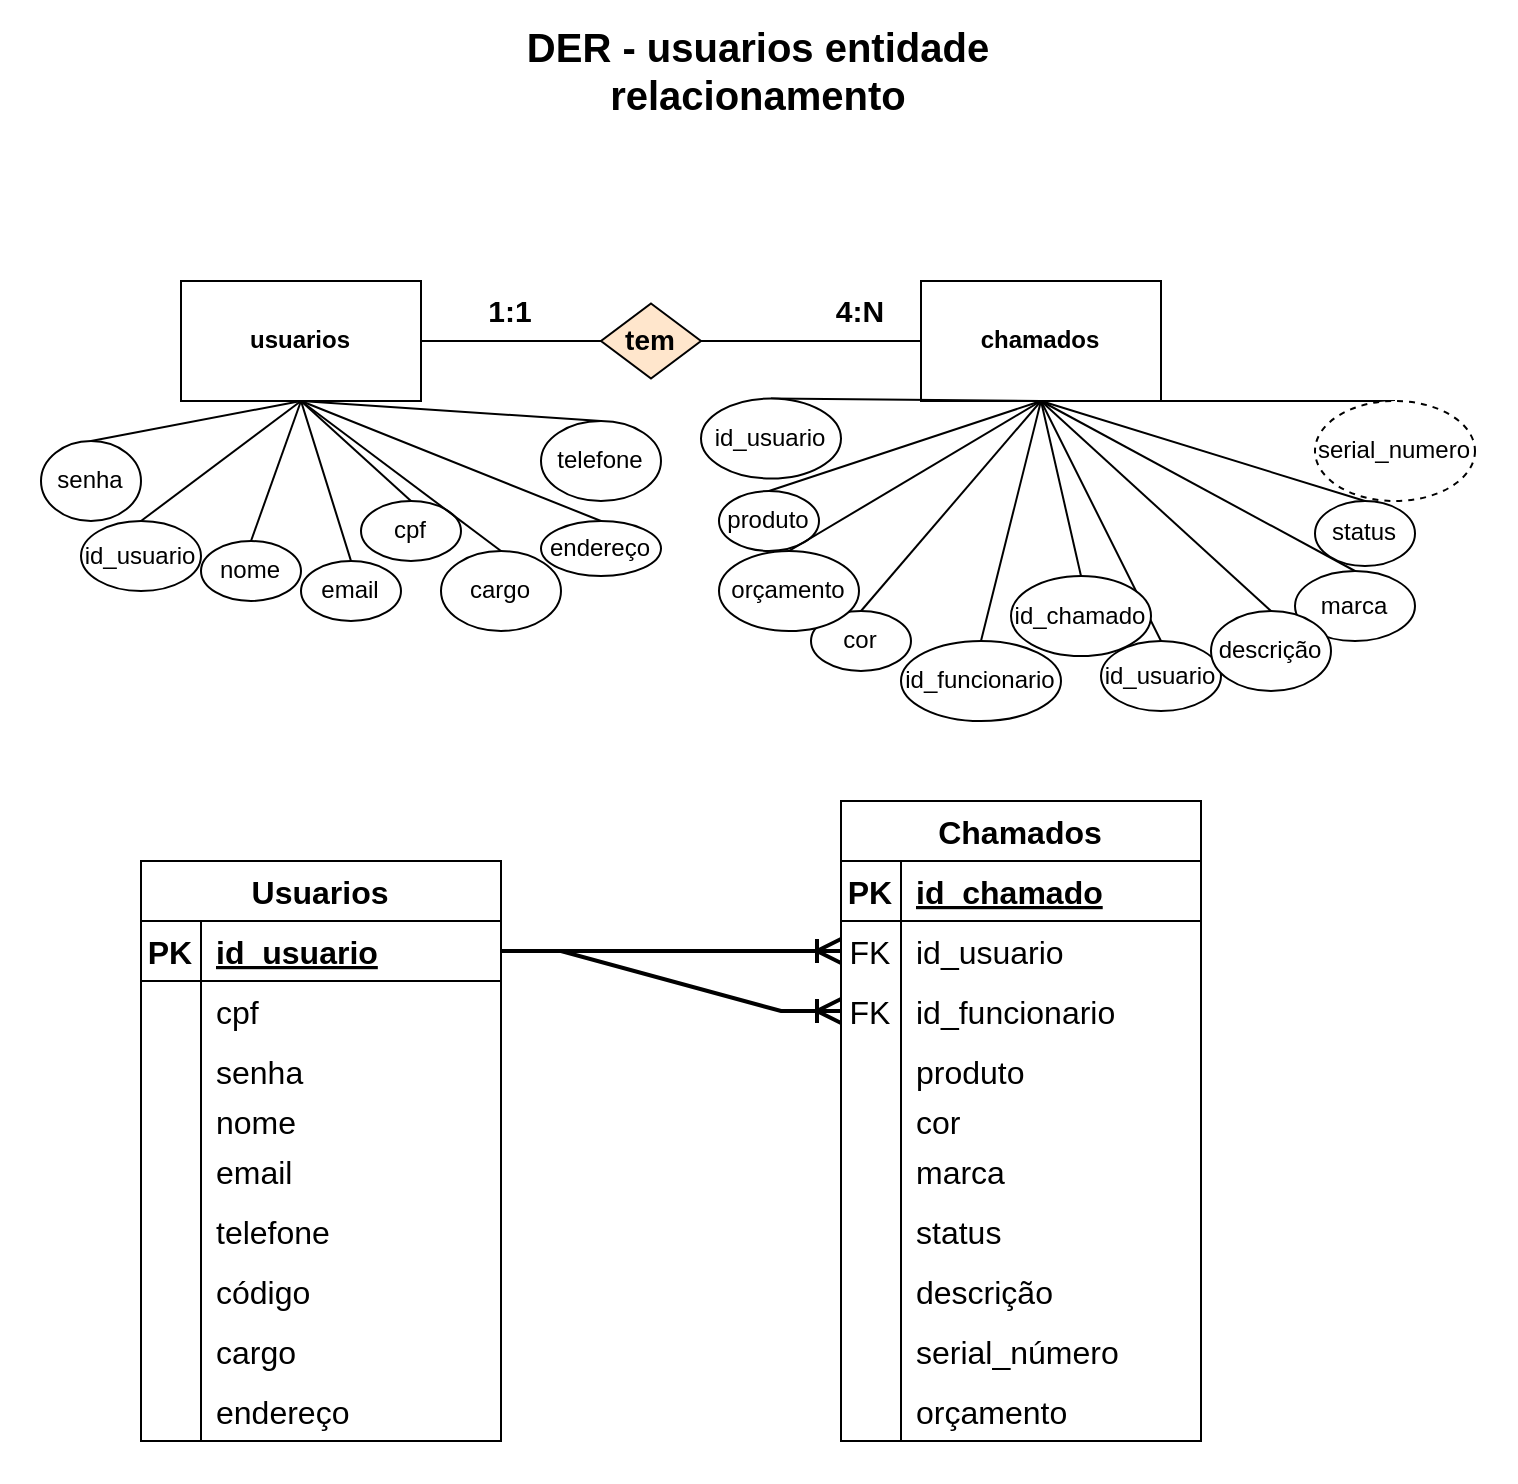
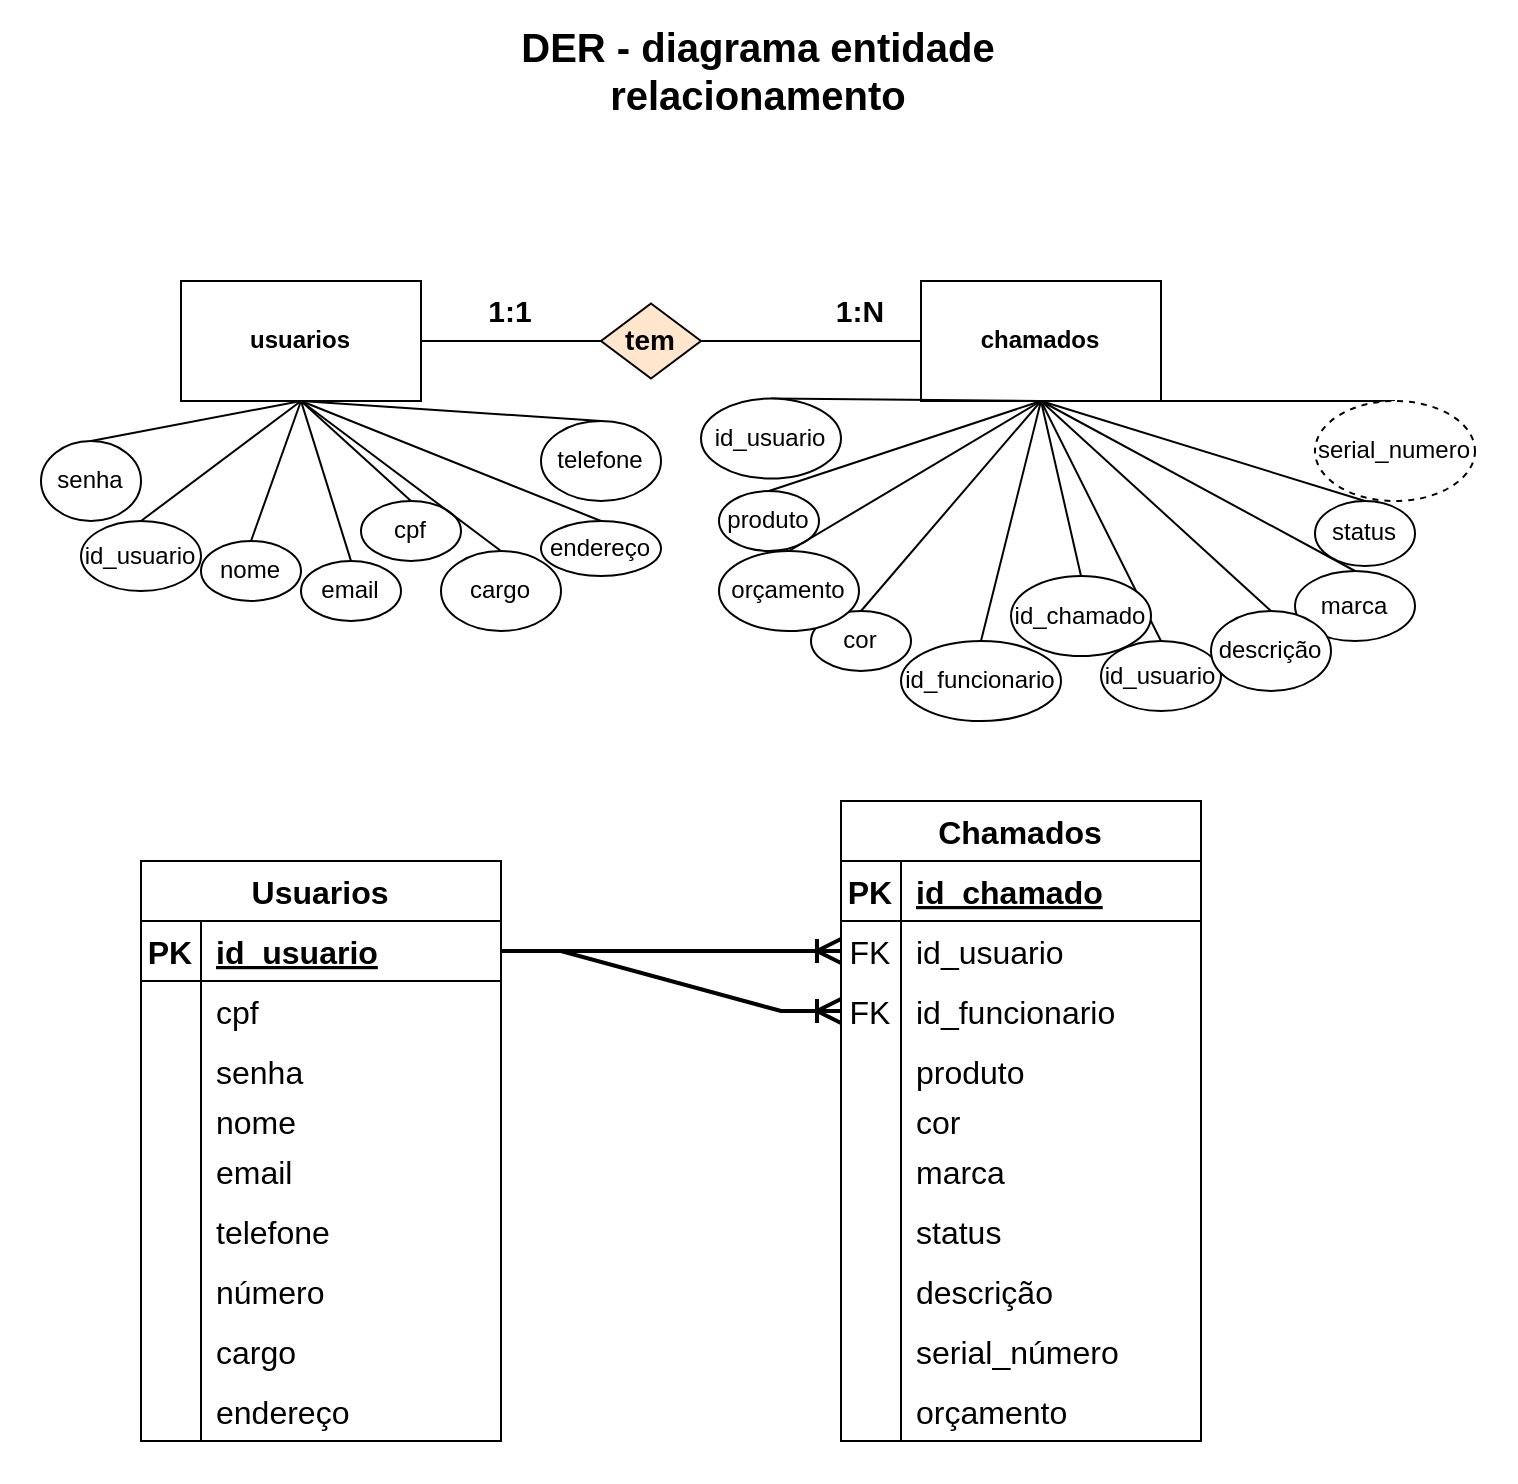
(759, 71) -> (759, 71)
(861, 311) -> (861, 311)
(266, 1293) -> (270, 1293)
